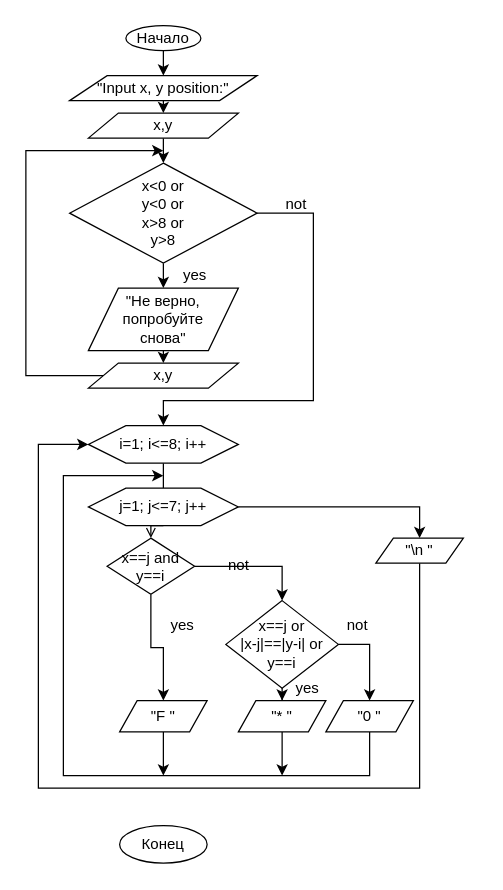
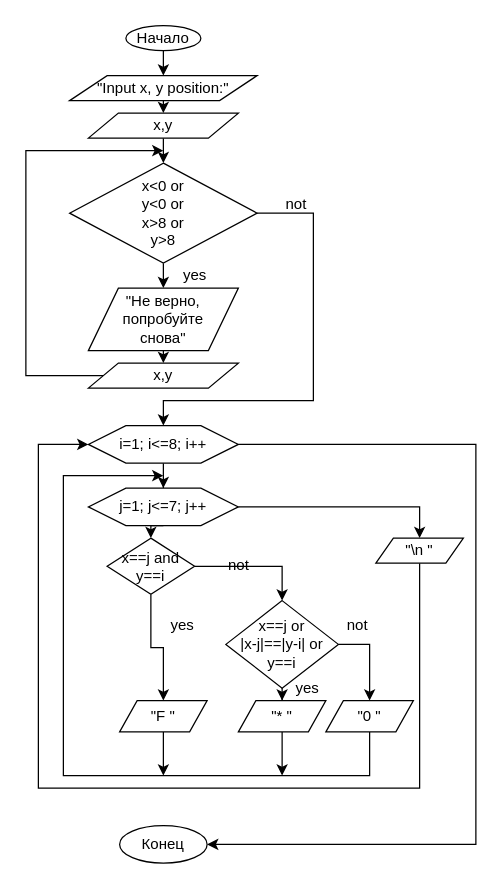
(163, 481) -> (163, 478)
(151, 527) -> (152, 526)
none -> (476, 655)
